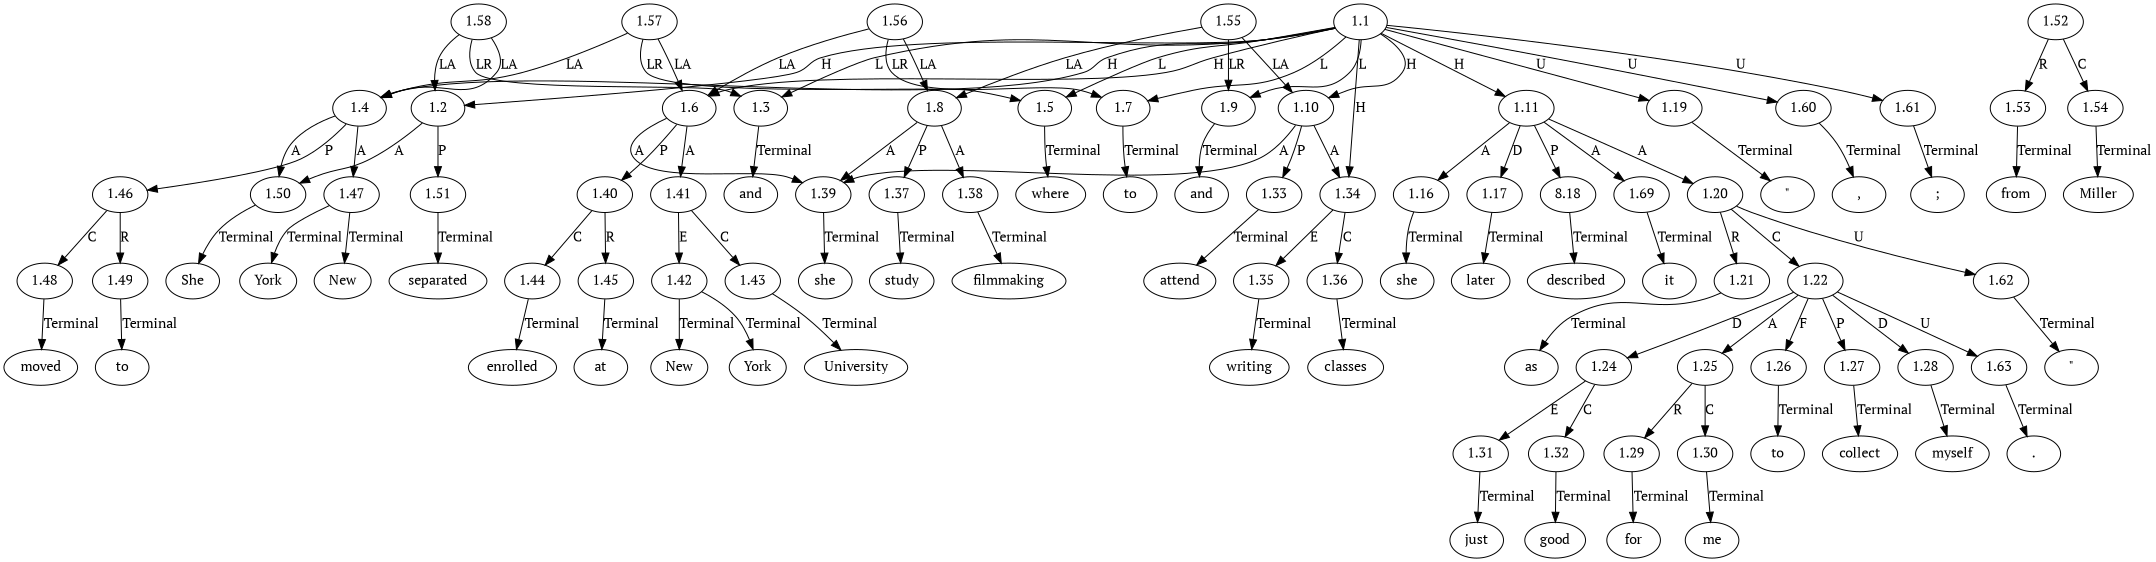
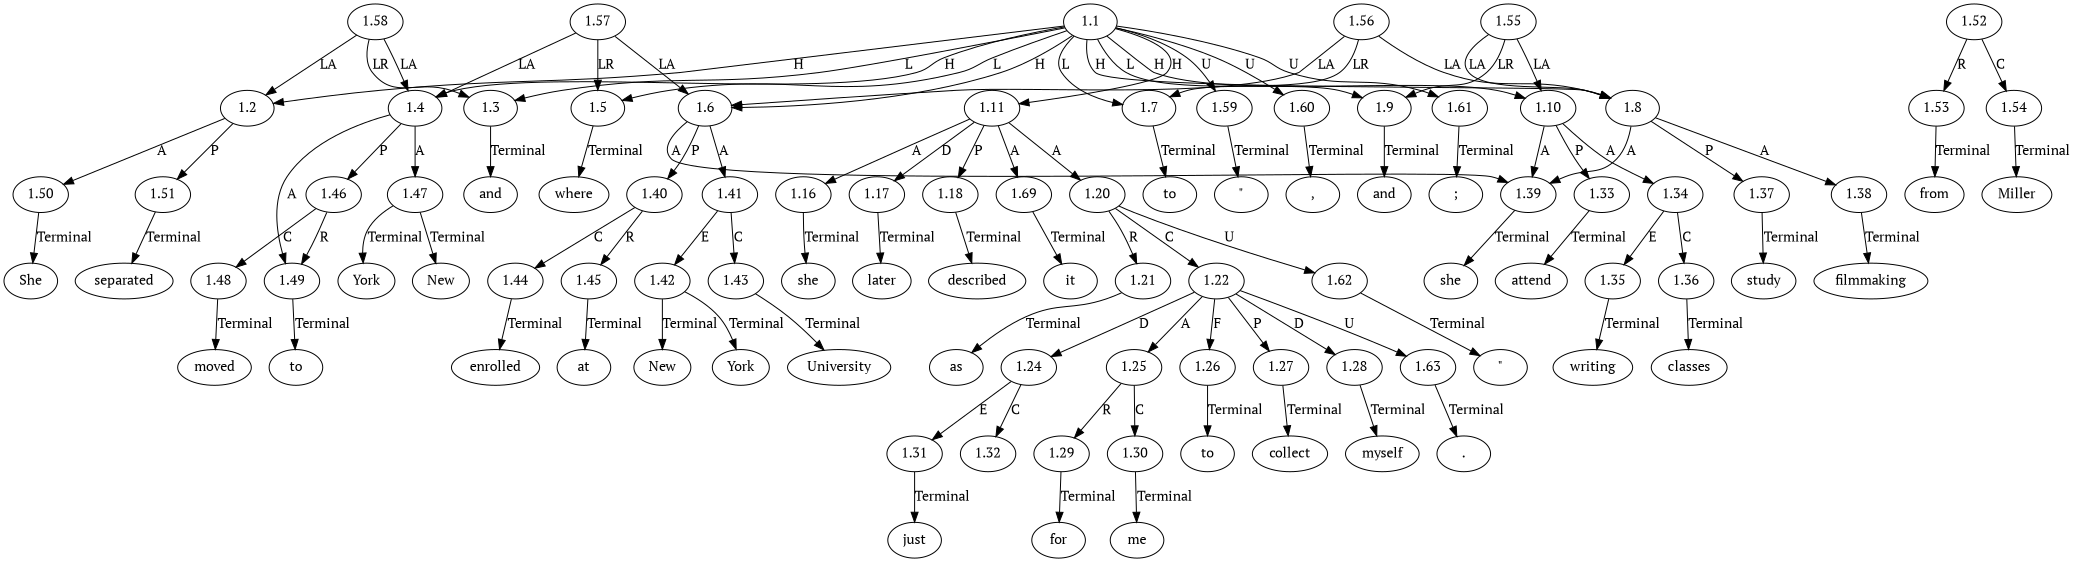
(1354, 103) -> (1331, 86)
(1674, 108) -> (1224, 108)
(301, 134) -> (301, 160)
(1568, 195) -> (950, 195)
(1555, 540) -> none
